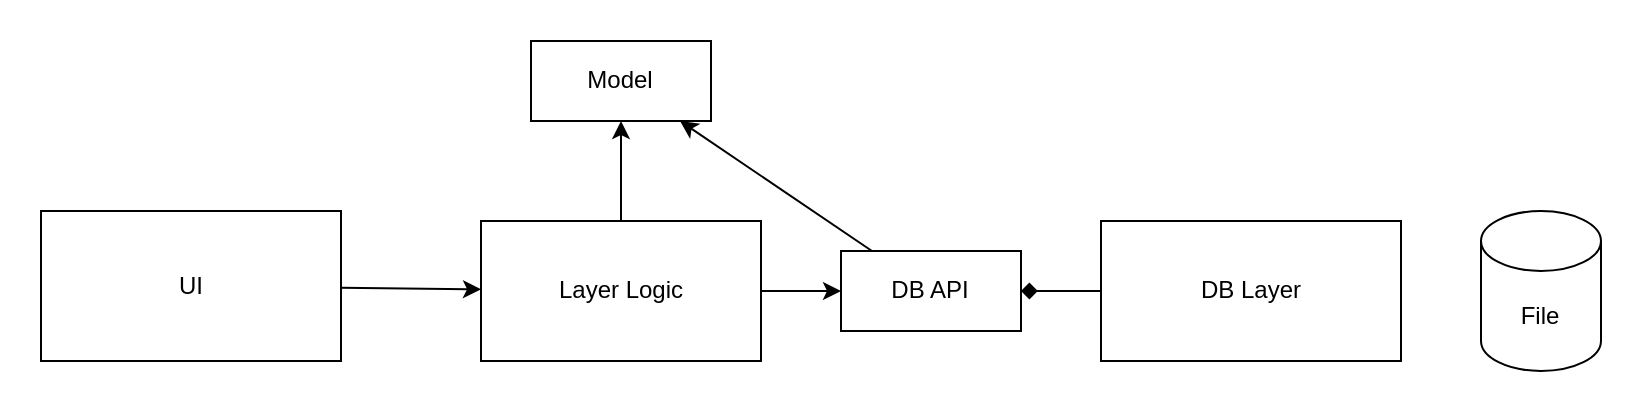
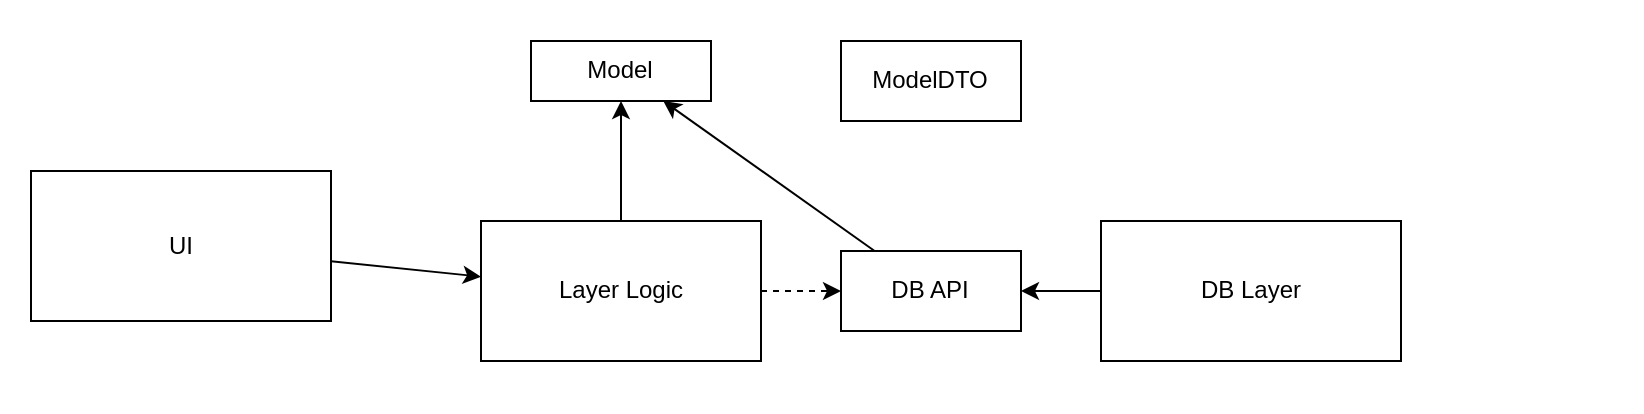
(621, 81) -> (621, 71)
none -> (931, 81)
(191, 286) -> (181, 246)
(793, 291) -> (793, 291)
(1037, 291) -> (1036, 291)
(1541, 291) -> none
